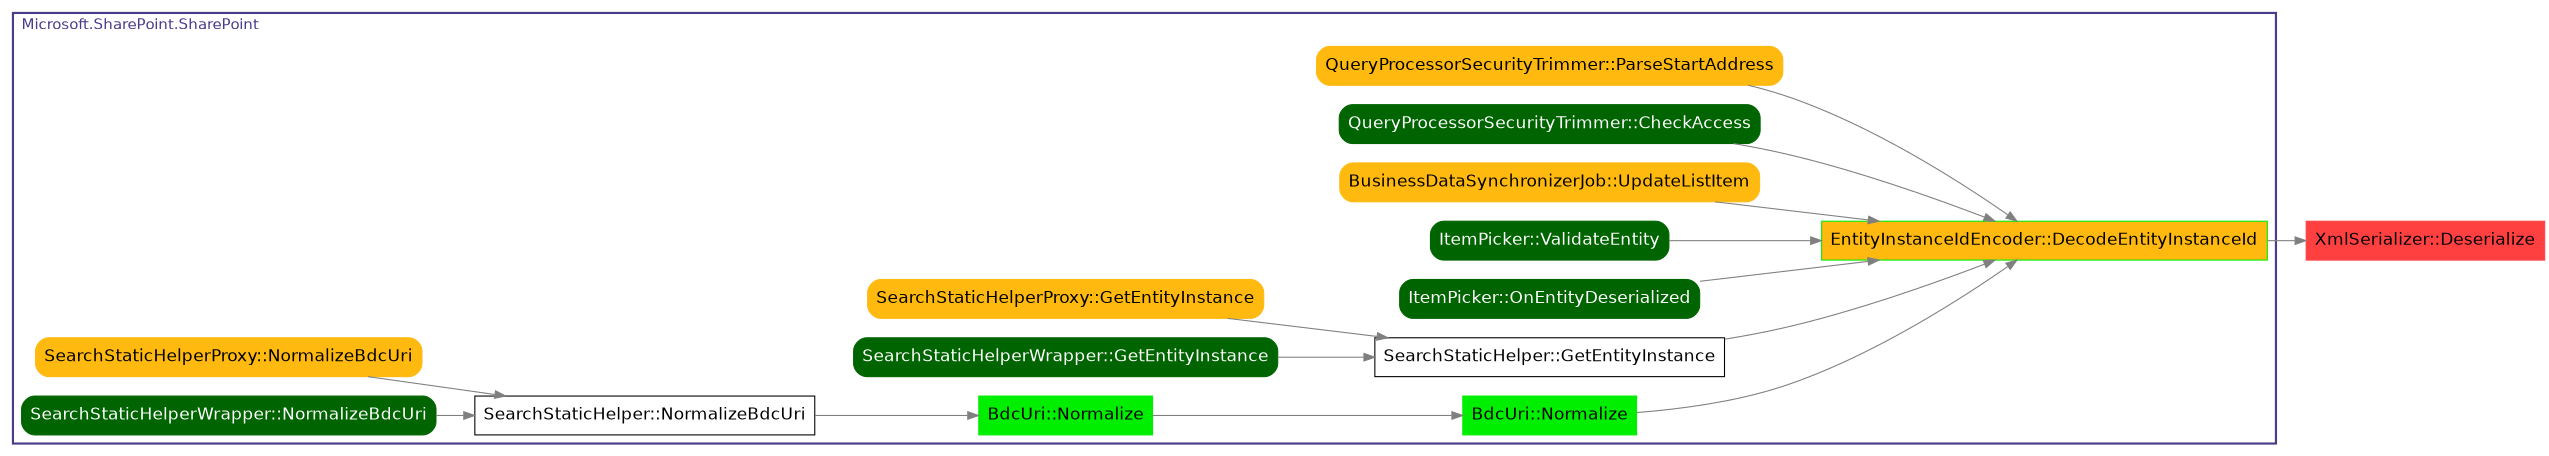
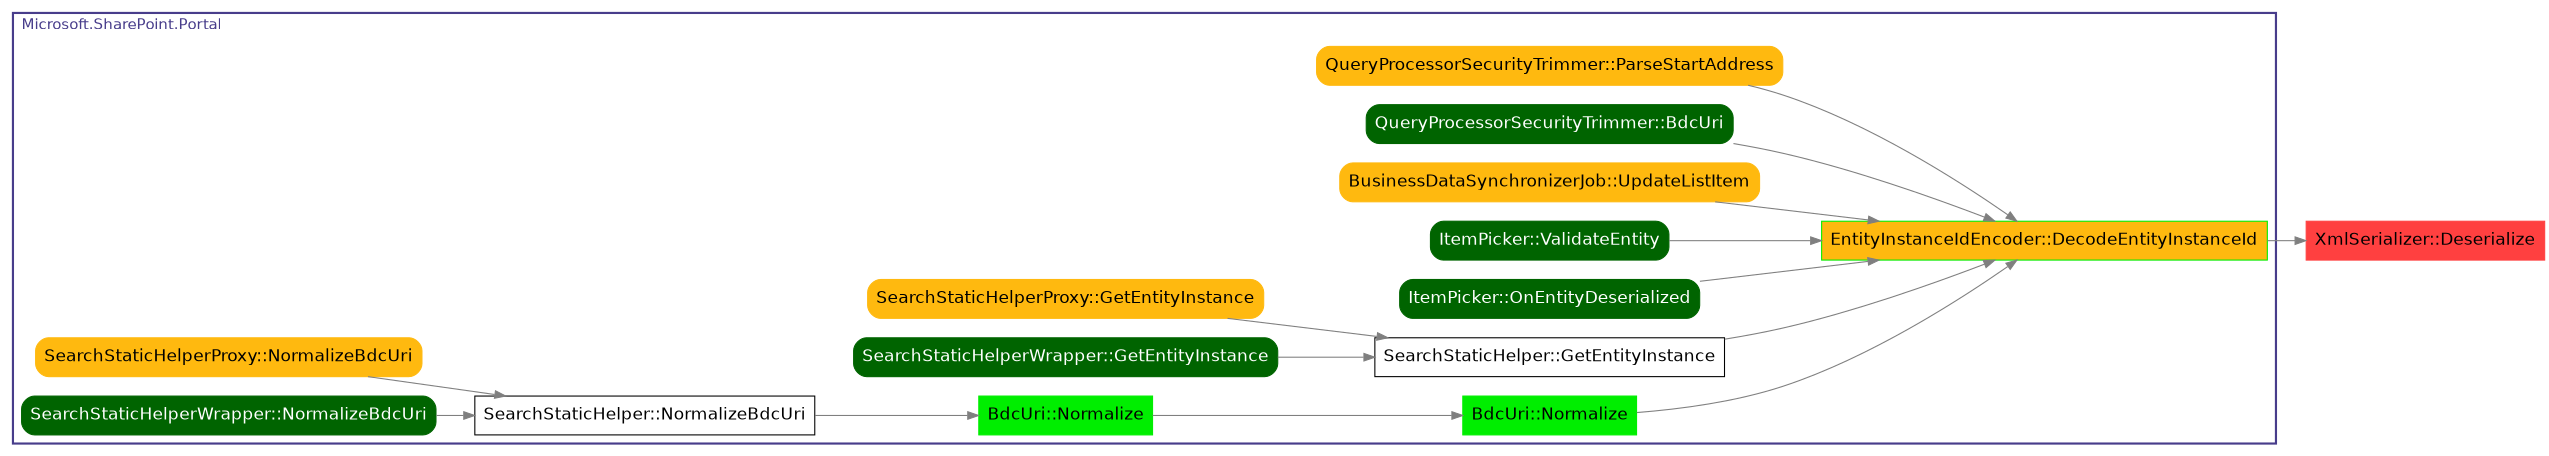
(140, 25) -> (122, 25)
(1550, 124) -> (1550, 124)
